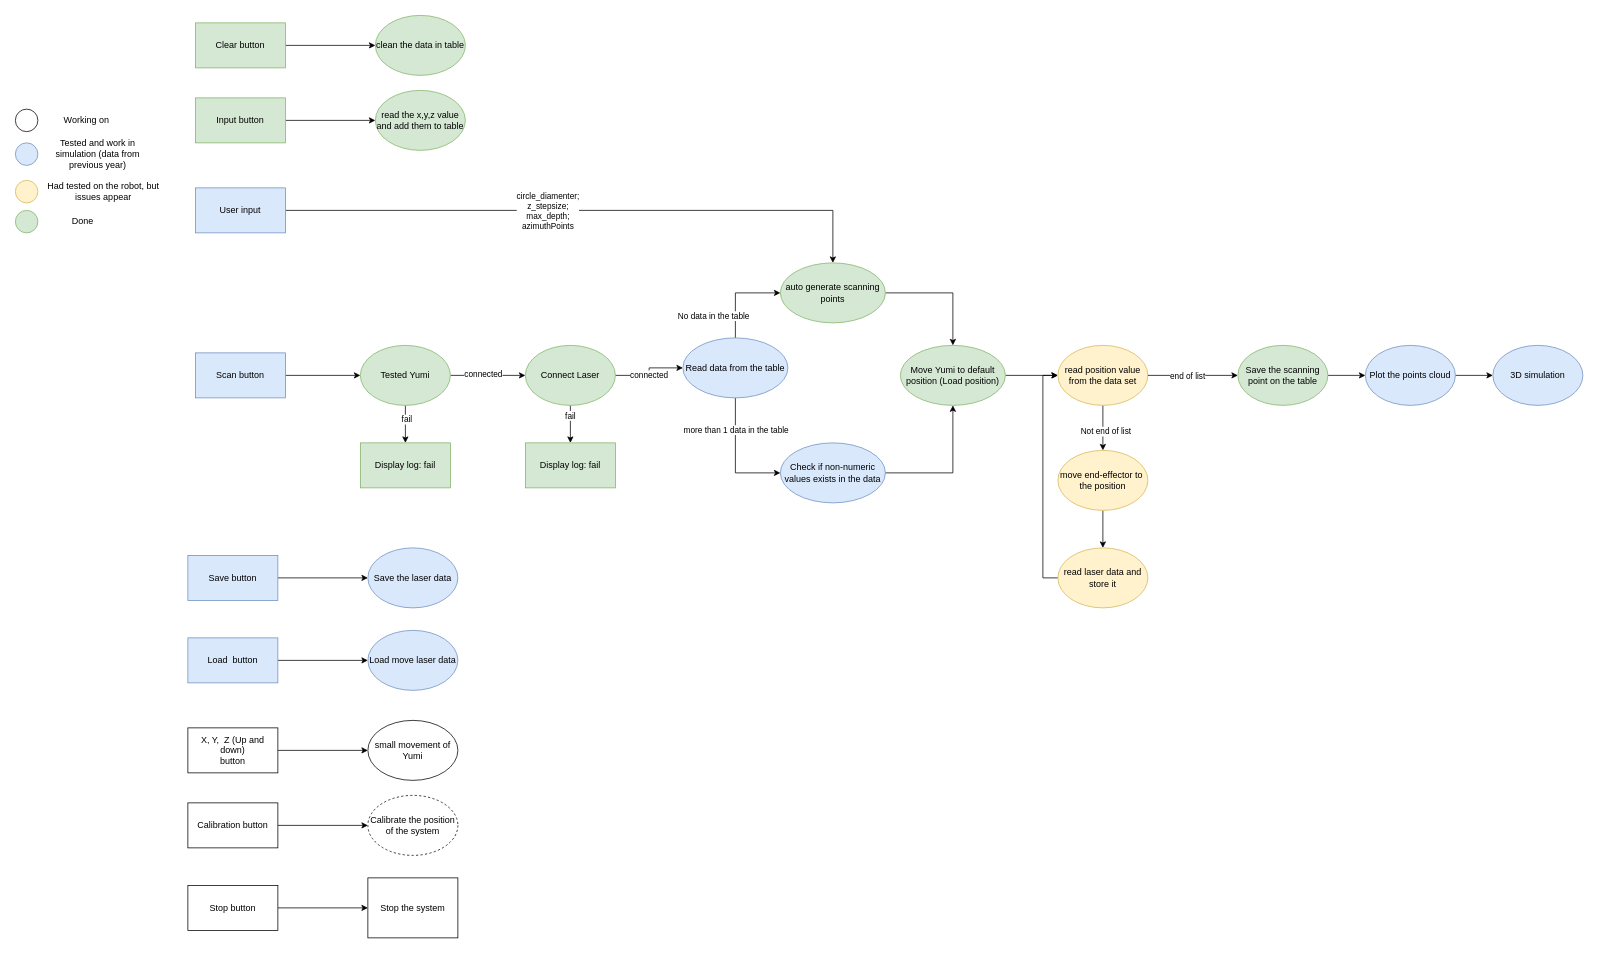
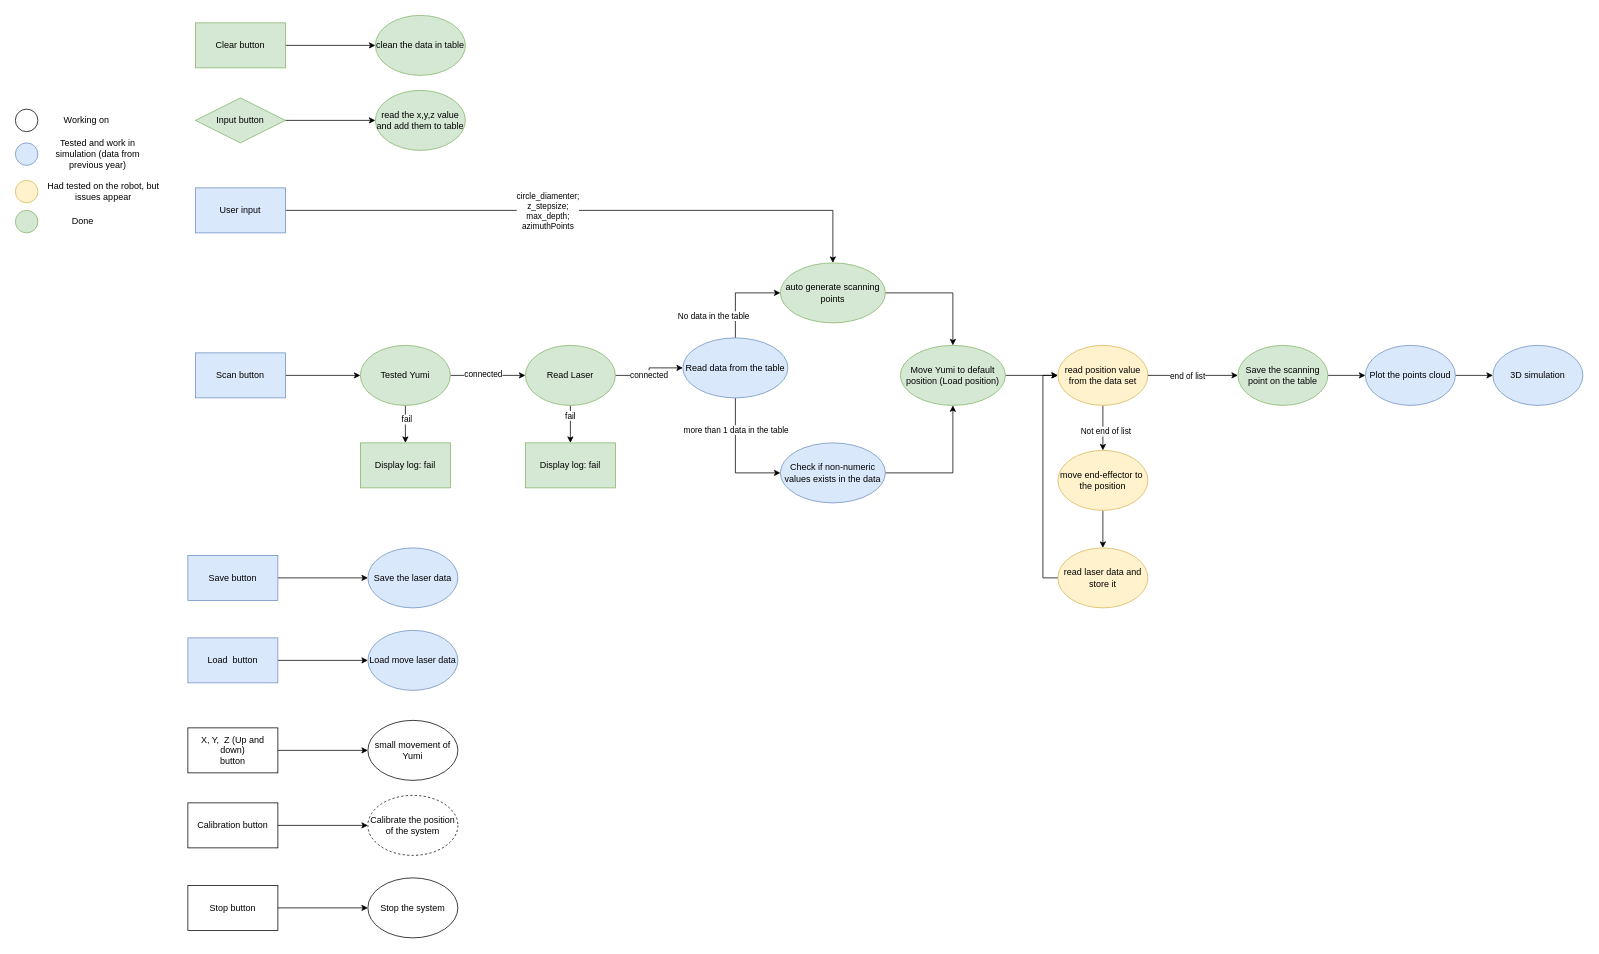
(240, 120) -> (240, 120)
(570, 375) -> (570, 375)
(413, 908) -> (413, 908)
